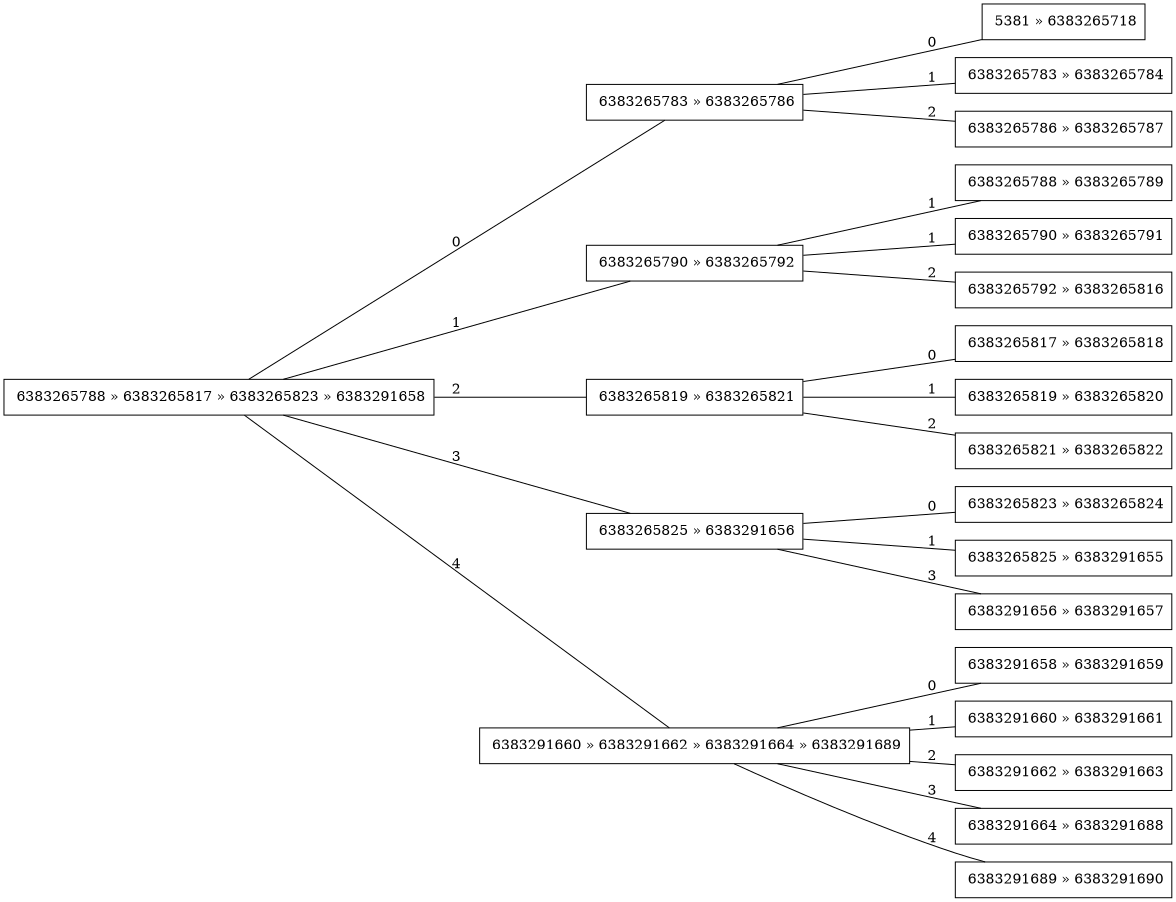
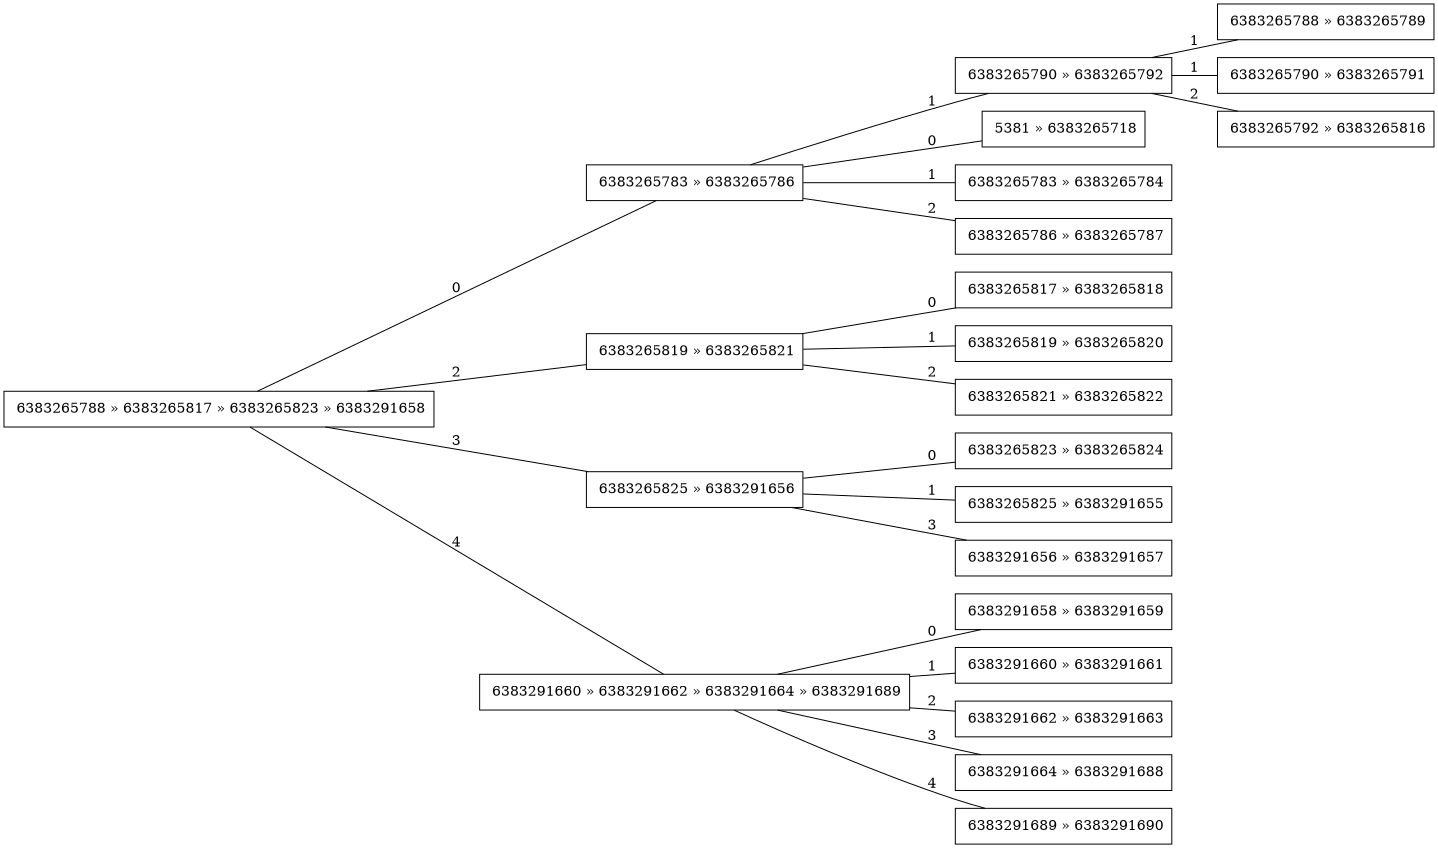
(457, 330) -> (869, 128)
